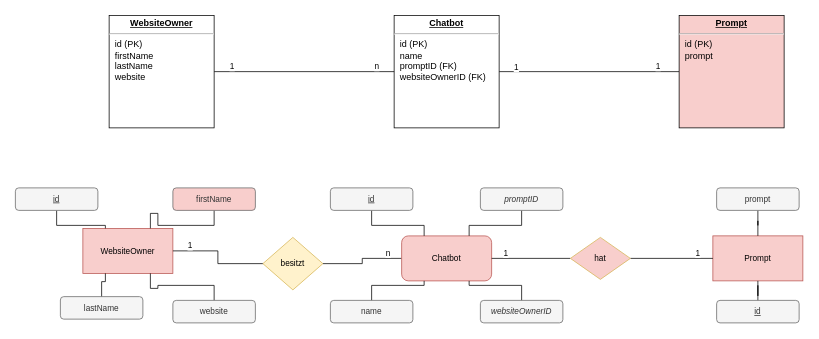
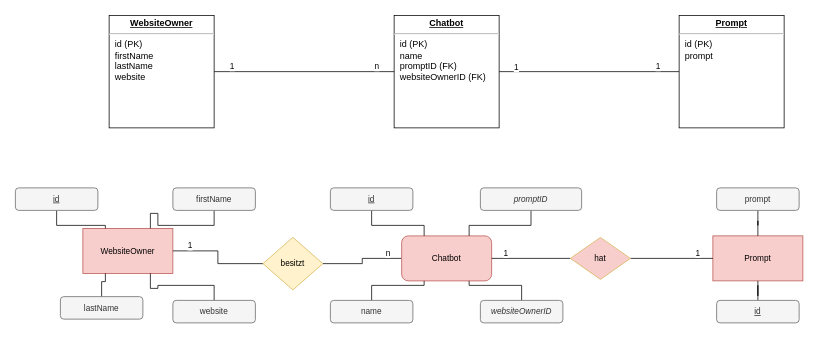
(732, 72) -> (732, 72)
(214, 199) -> (214, 199)
(522, 199) -> (531, 199)
